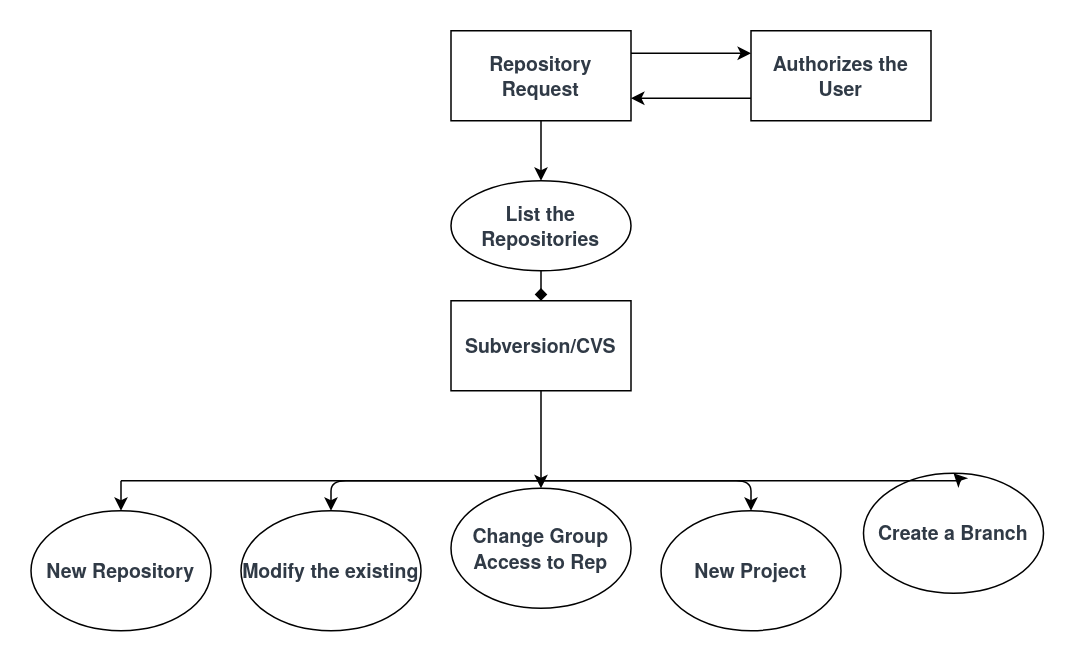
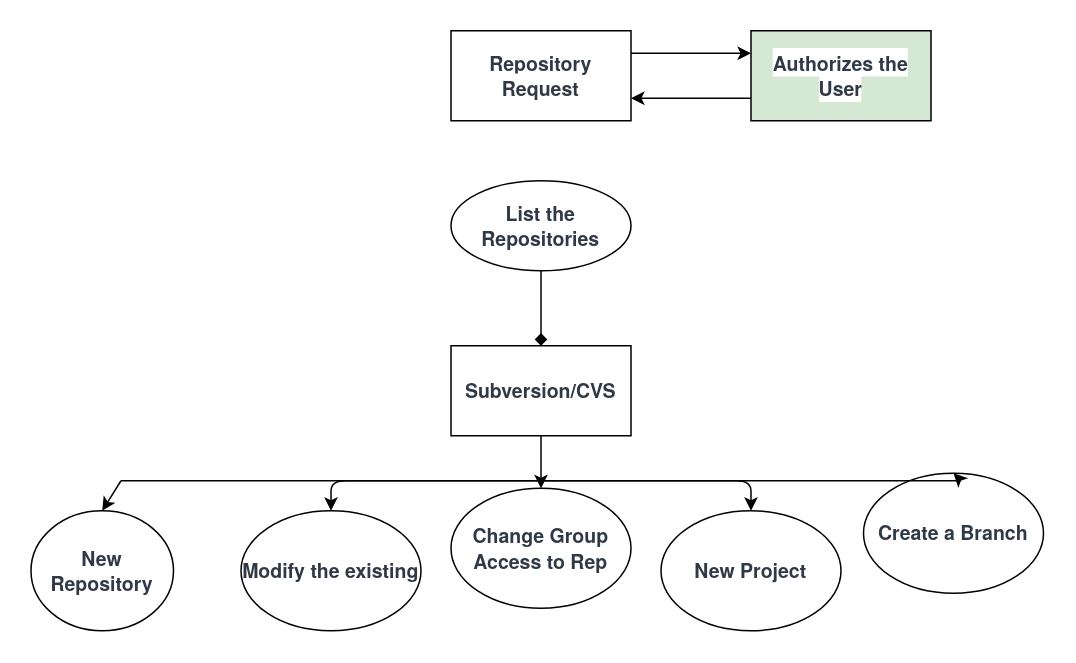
(841, 76) -> (841, 76)
(541, 146) -> none
(541, 346) -> (541, 391)
(121, 571) -> (102, 571)
